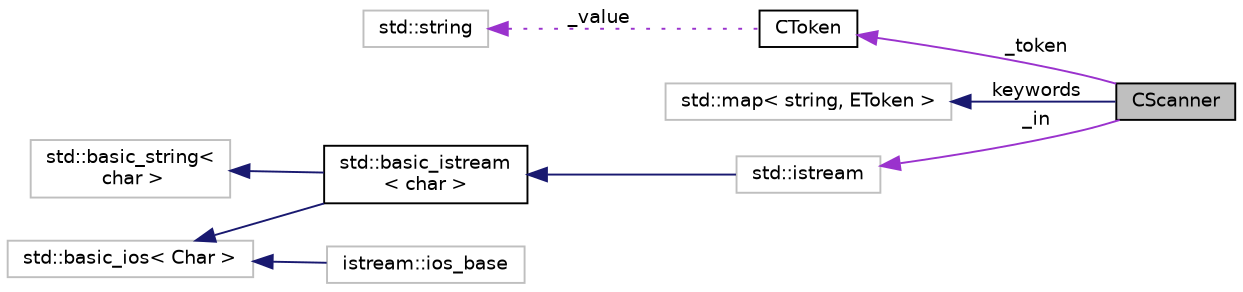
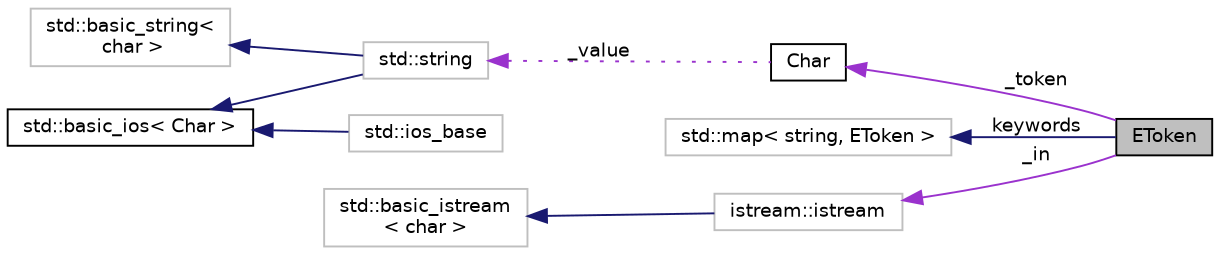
(808, 29) -> (808, 62)
(1176, 102) -> (1164, 137)
(287, 172) -> (306, 51)
(426, 175) -> (426, 218)
(808, 175) -> (808, 212)
(269, 219) -> (297, 90)
(130, 259) -> (130, 128)
(426, 265) -> (426, 133)
